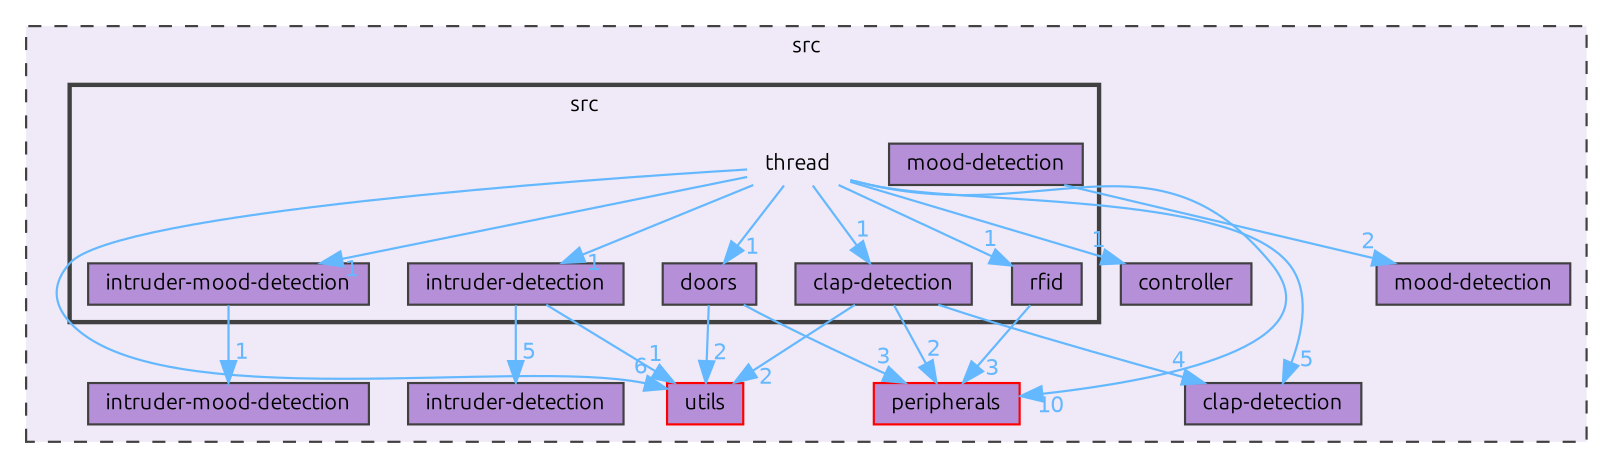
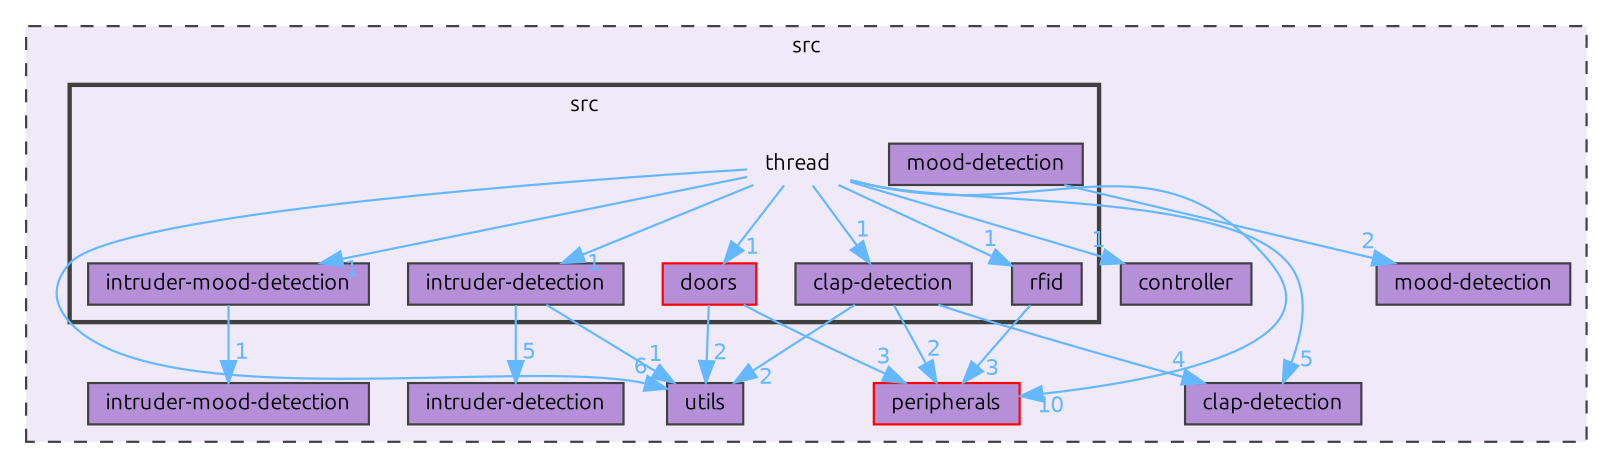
(710, 284) -> (710, 284)
(705, 404) -> (705, 404)
